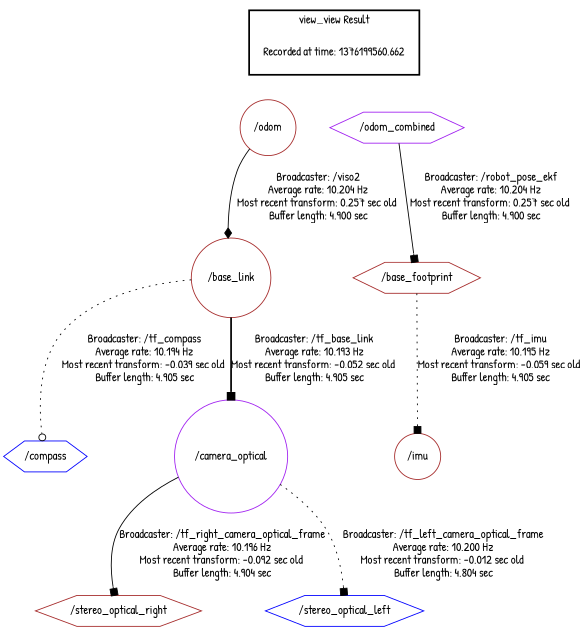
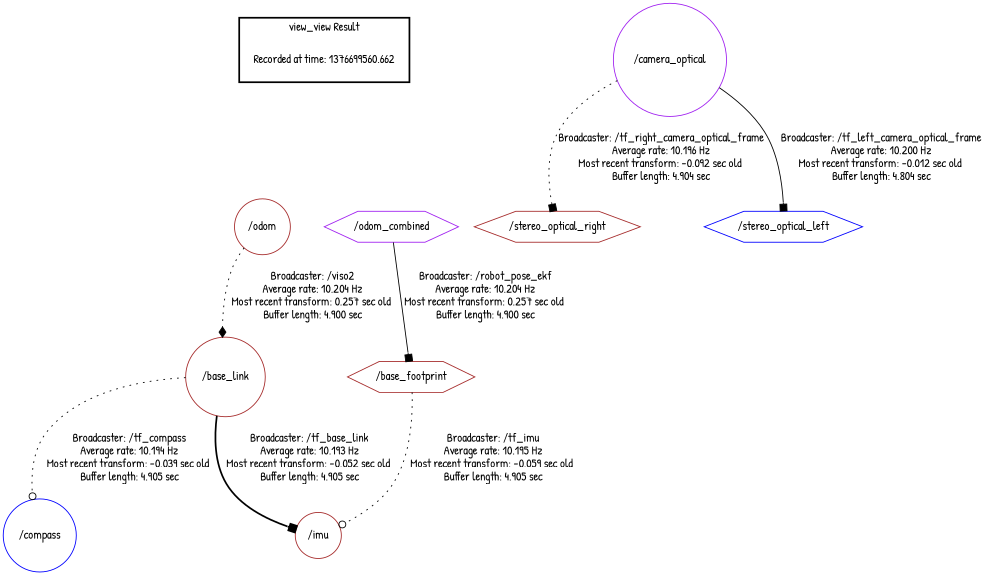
(334, 52) -> (324, 60)
(233, 186) -> (227, 286)
(231, 354) -> (228, 486)
(417, 359) -> (400, 469)
(45, 456) -> (40, 535)
(125, 520) -> (560, 129)
(325, 527) -> (767, 136)
